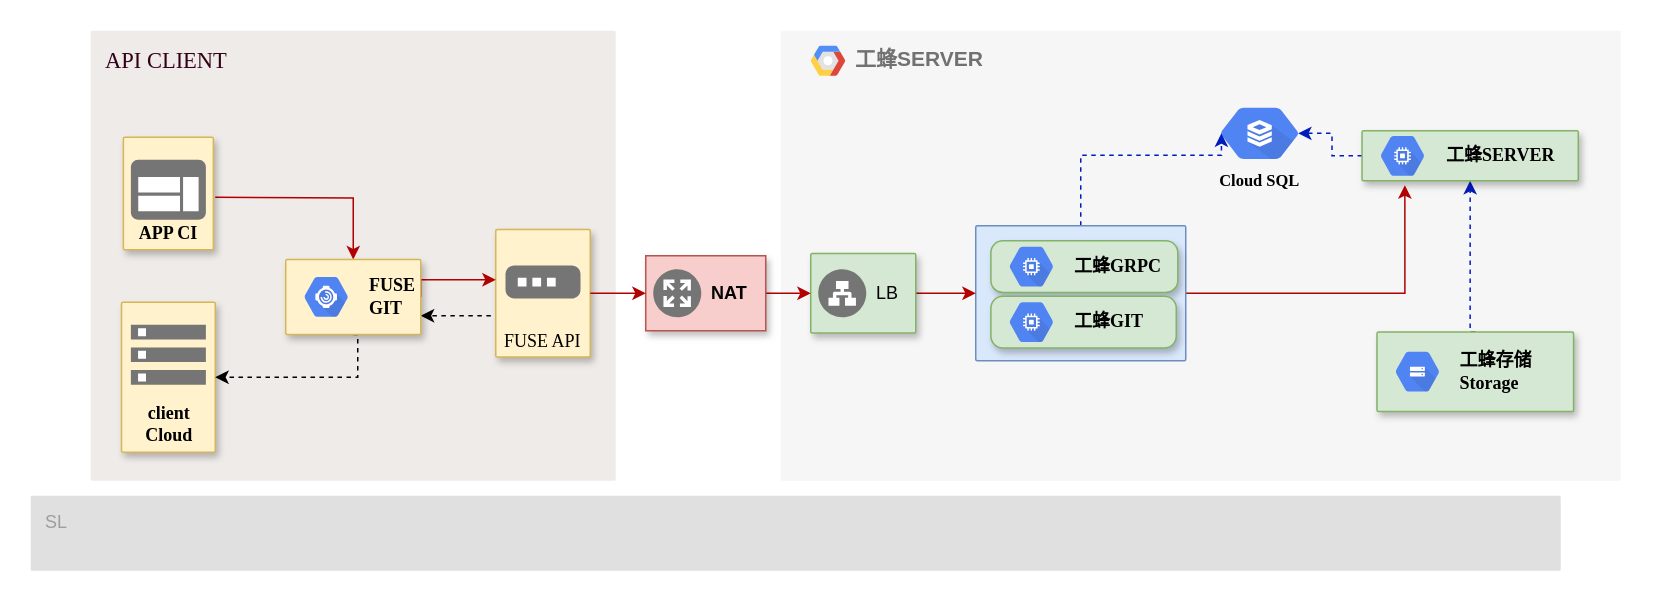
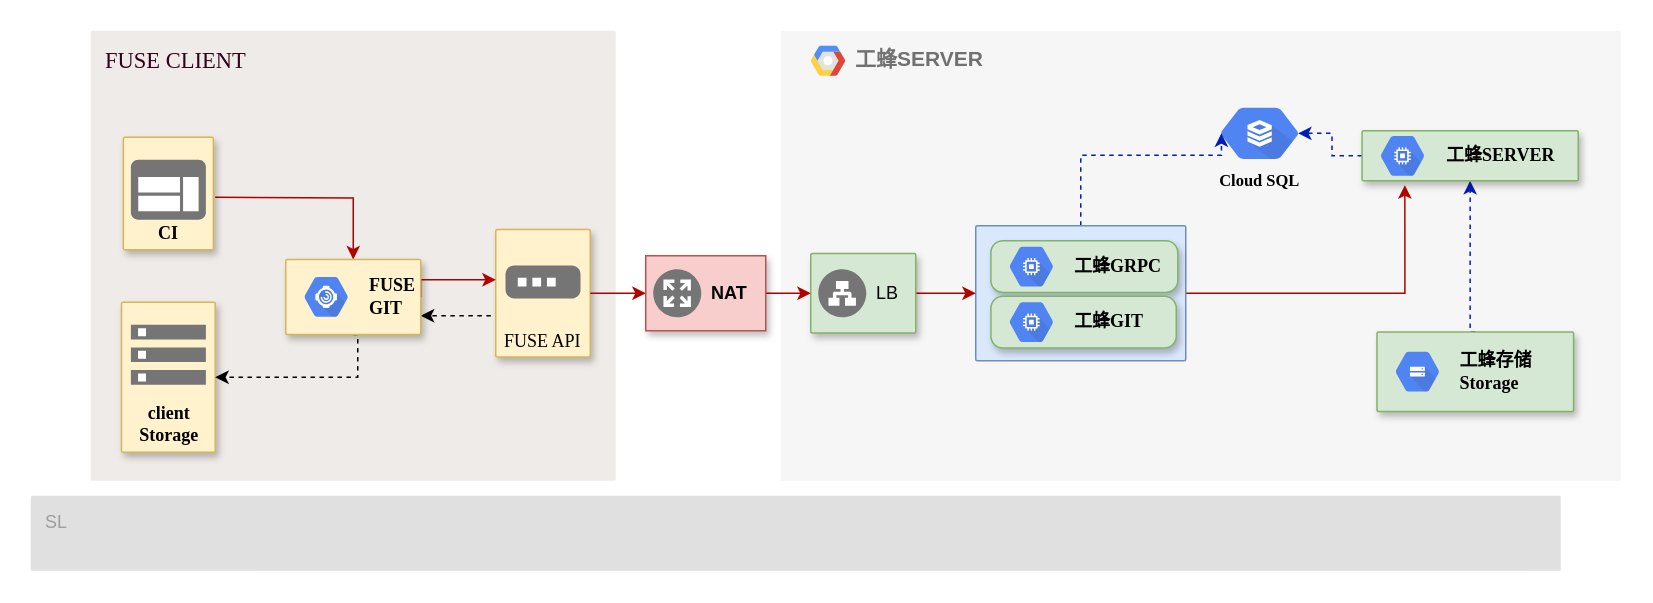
(154, 58) -> (159, 58)
(169, 231) -> (169, 231)
(170, 423) -> (170, 423)
